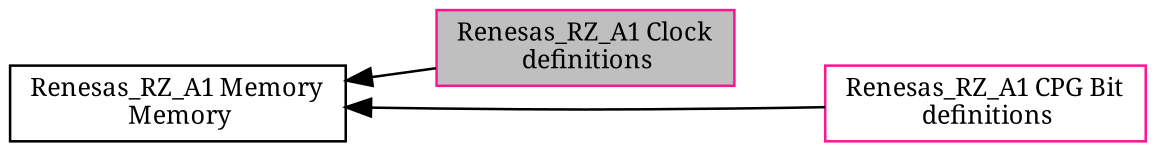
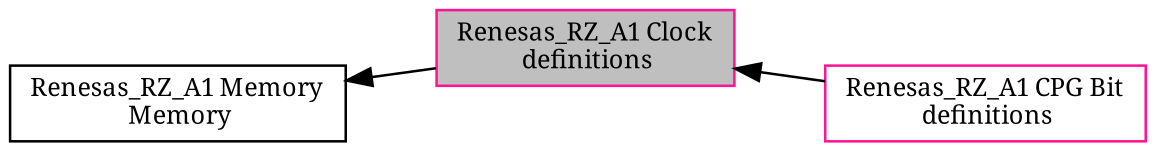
(598, 109) -> (793, 77)
